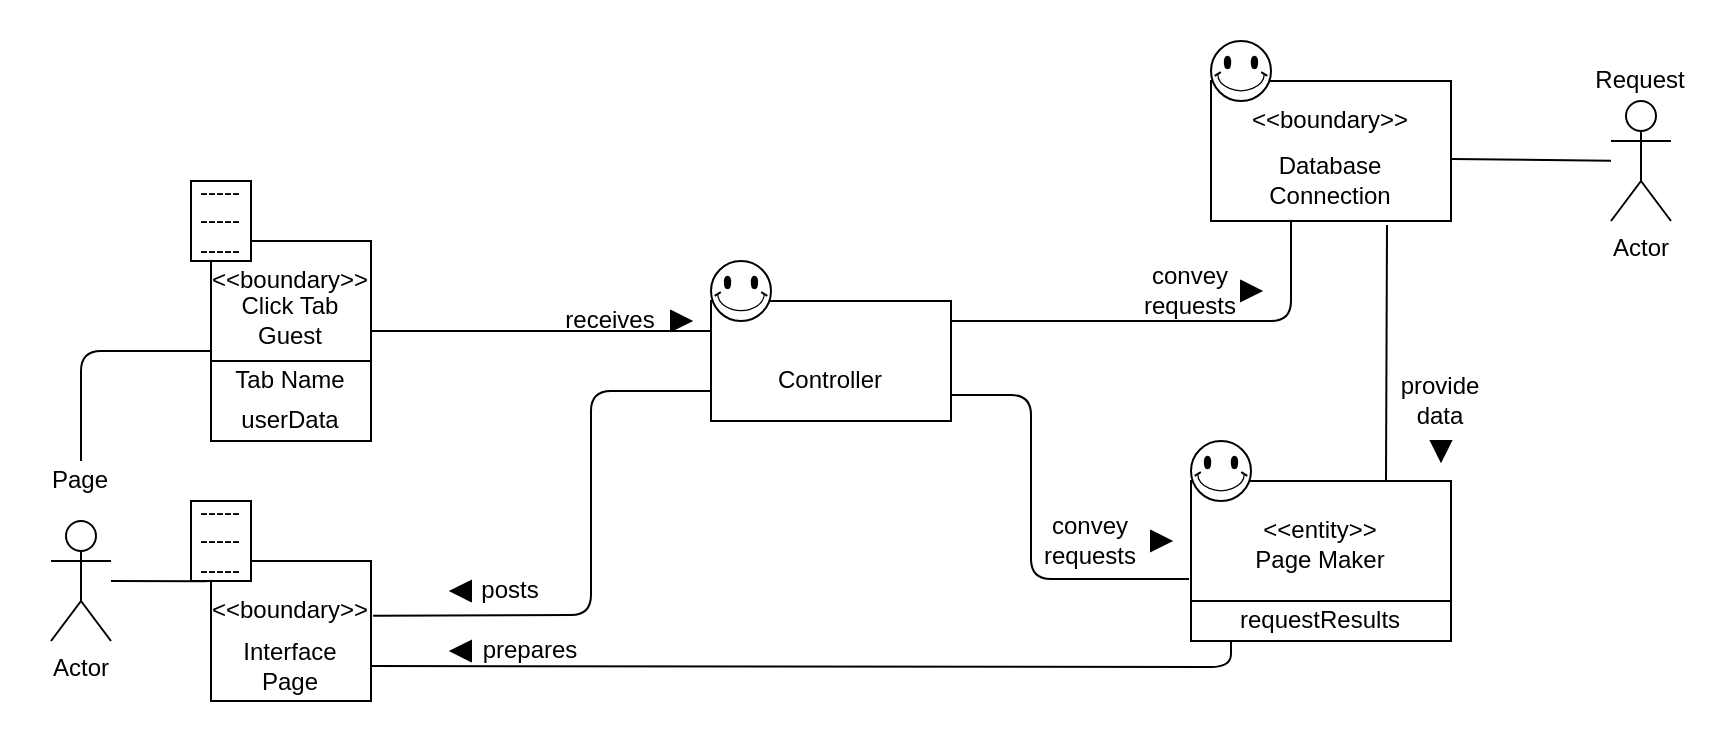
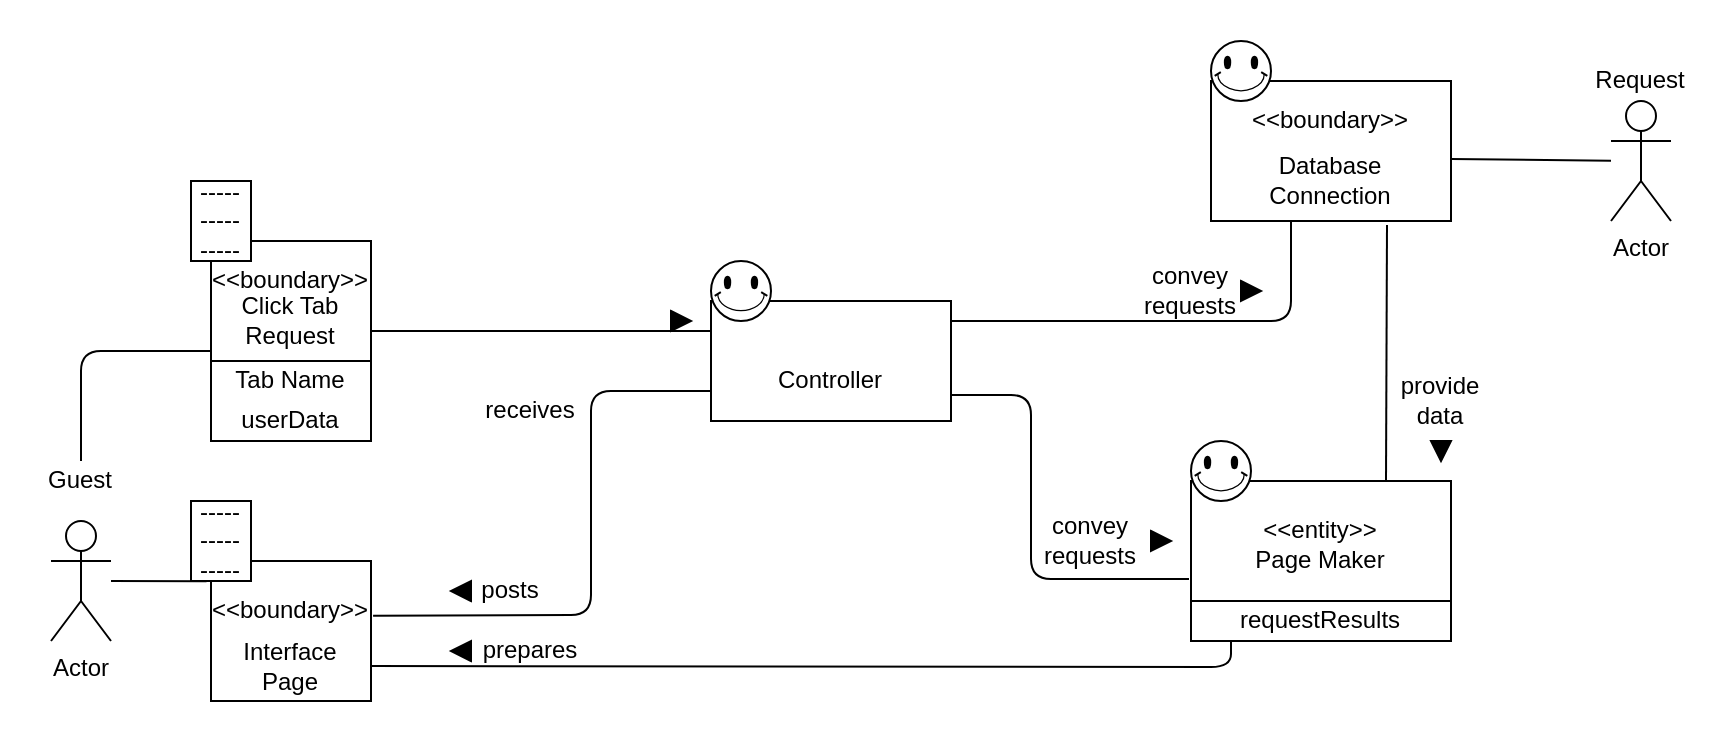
(291, 321) -> (291, 321)
(611, 321) -> (531, 411)
(81, 481) -> (81, 481)
